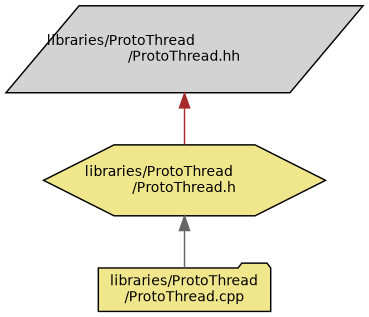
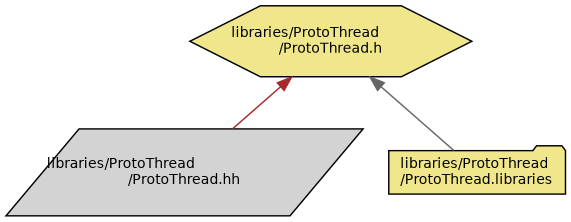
(185, 126) -> (257, 108)
(185, 290) -> (477, 172)
